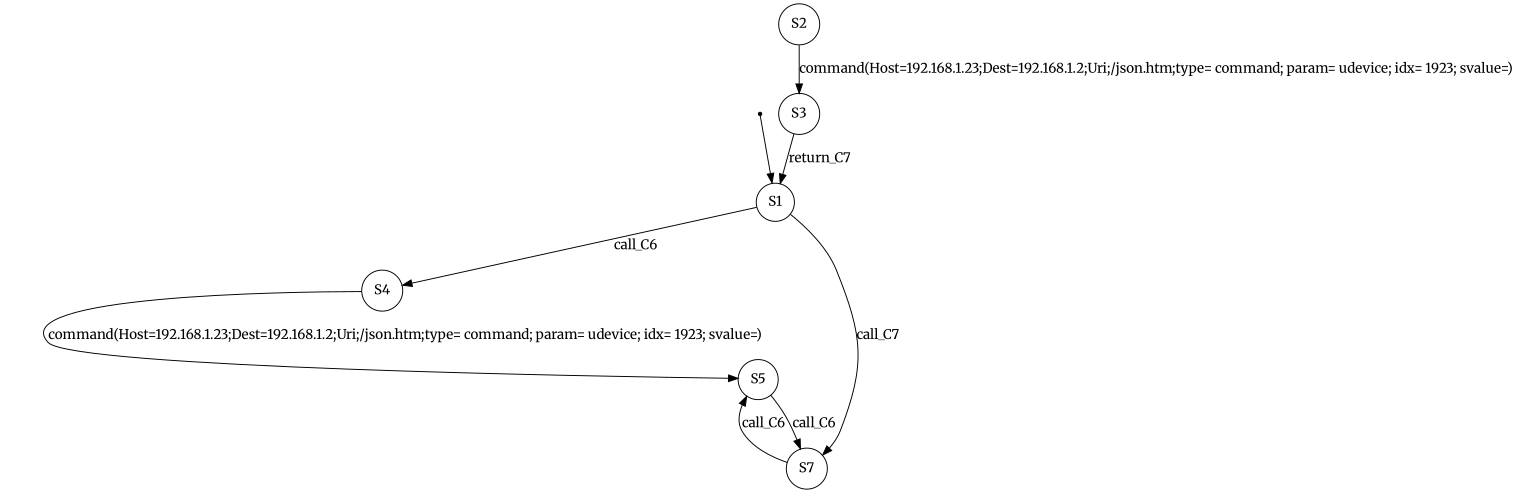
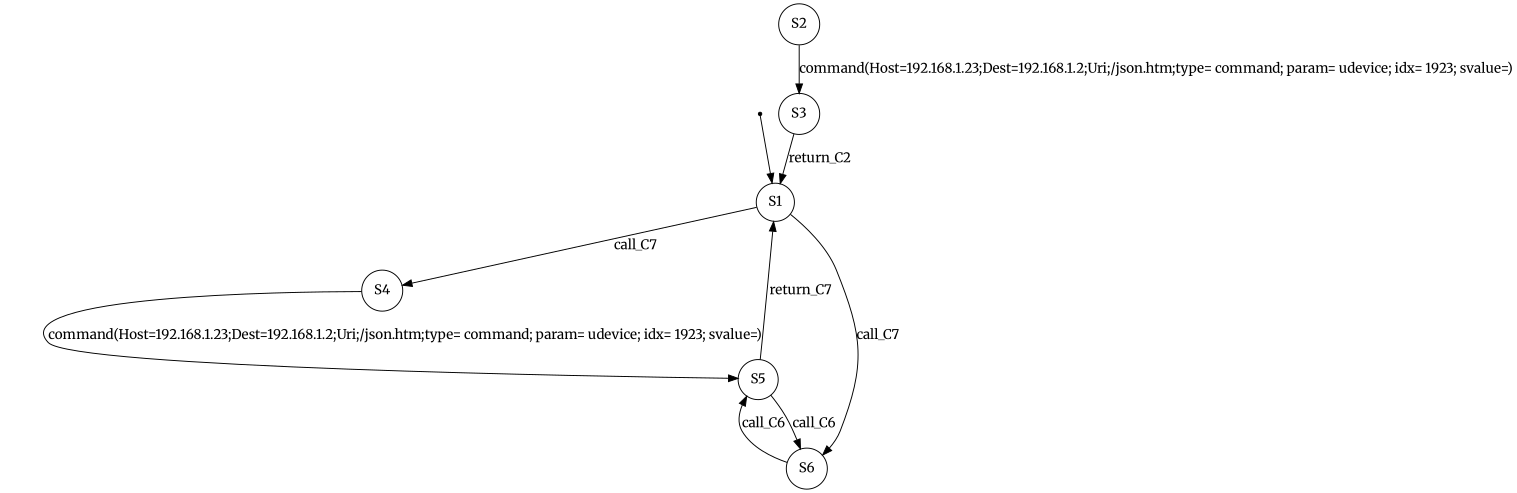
(820, 159) -> (820, 159)
(636, 246) -> (636, 246)
none -> (767, 295)
(807, 469) -> (807, 469)
